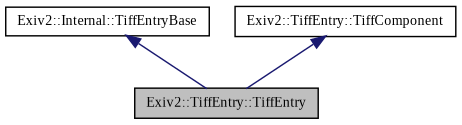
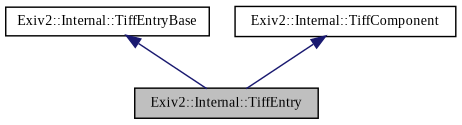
(345, 22) -> (345, 22)
(226, 103) -> (226, 103)
